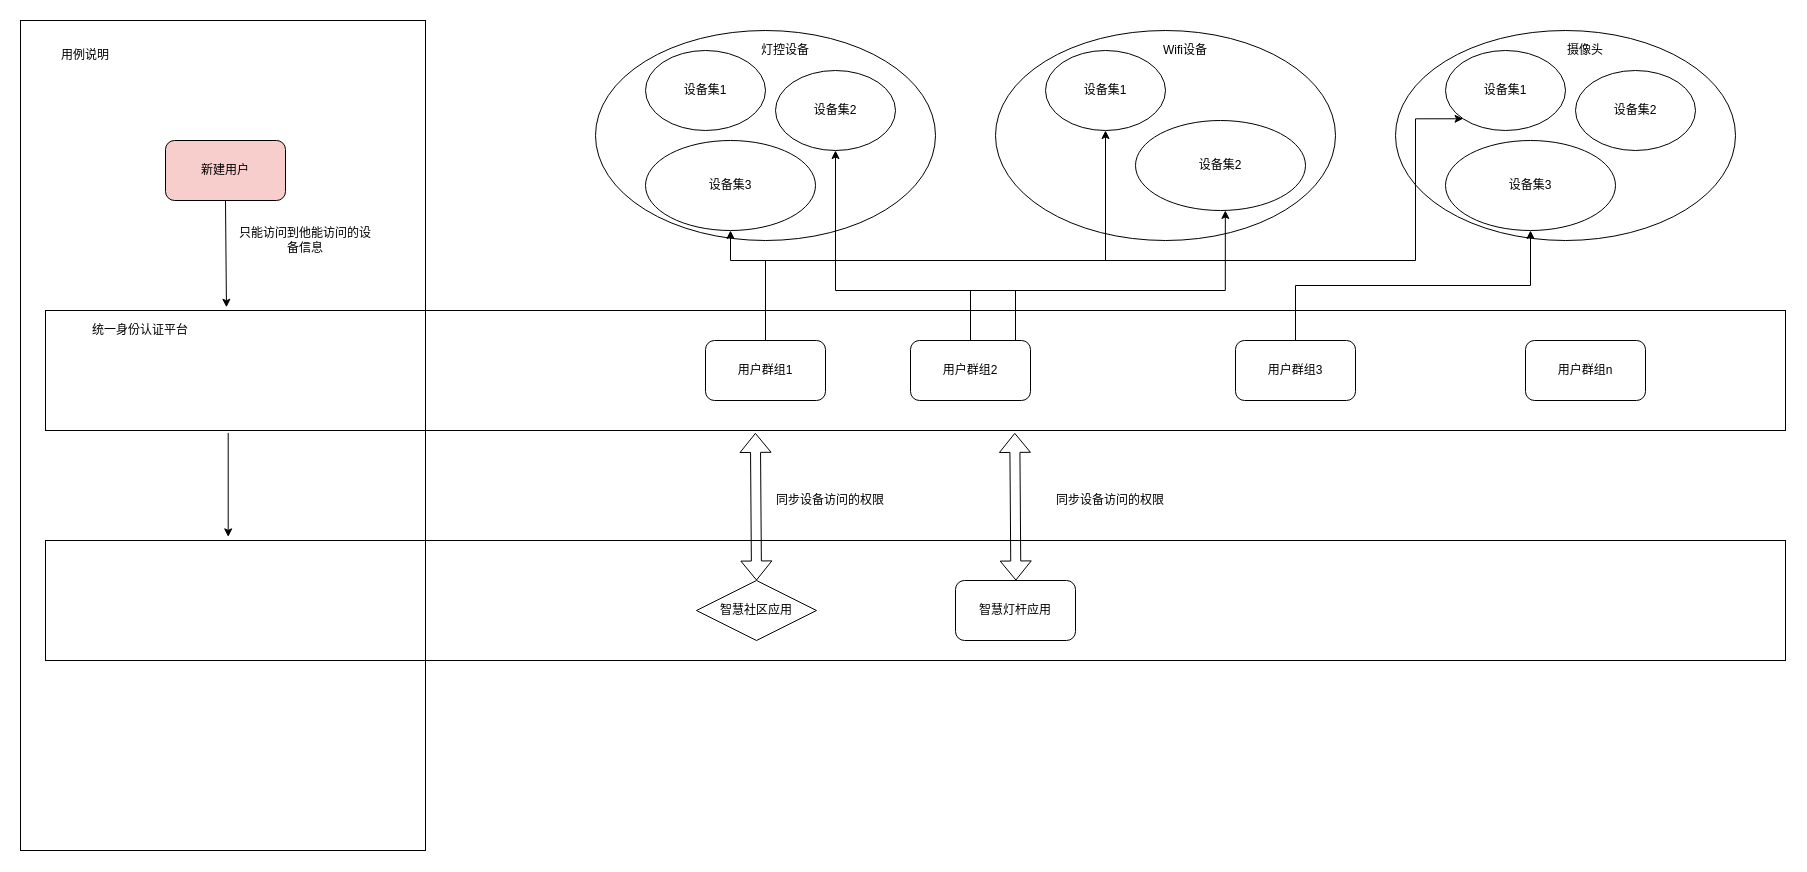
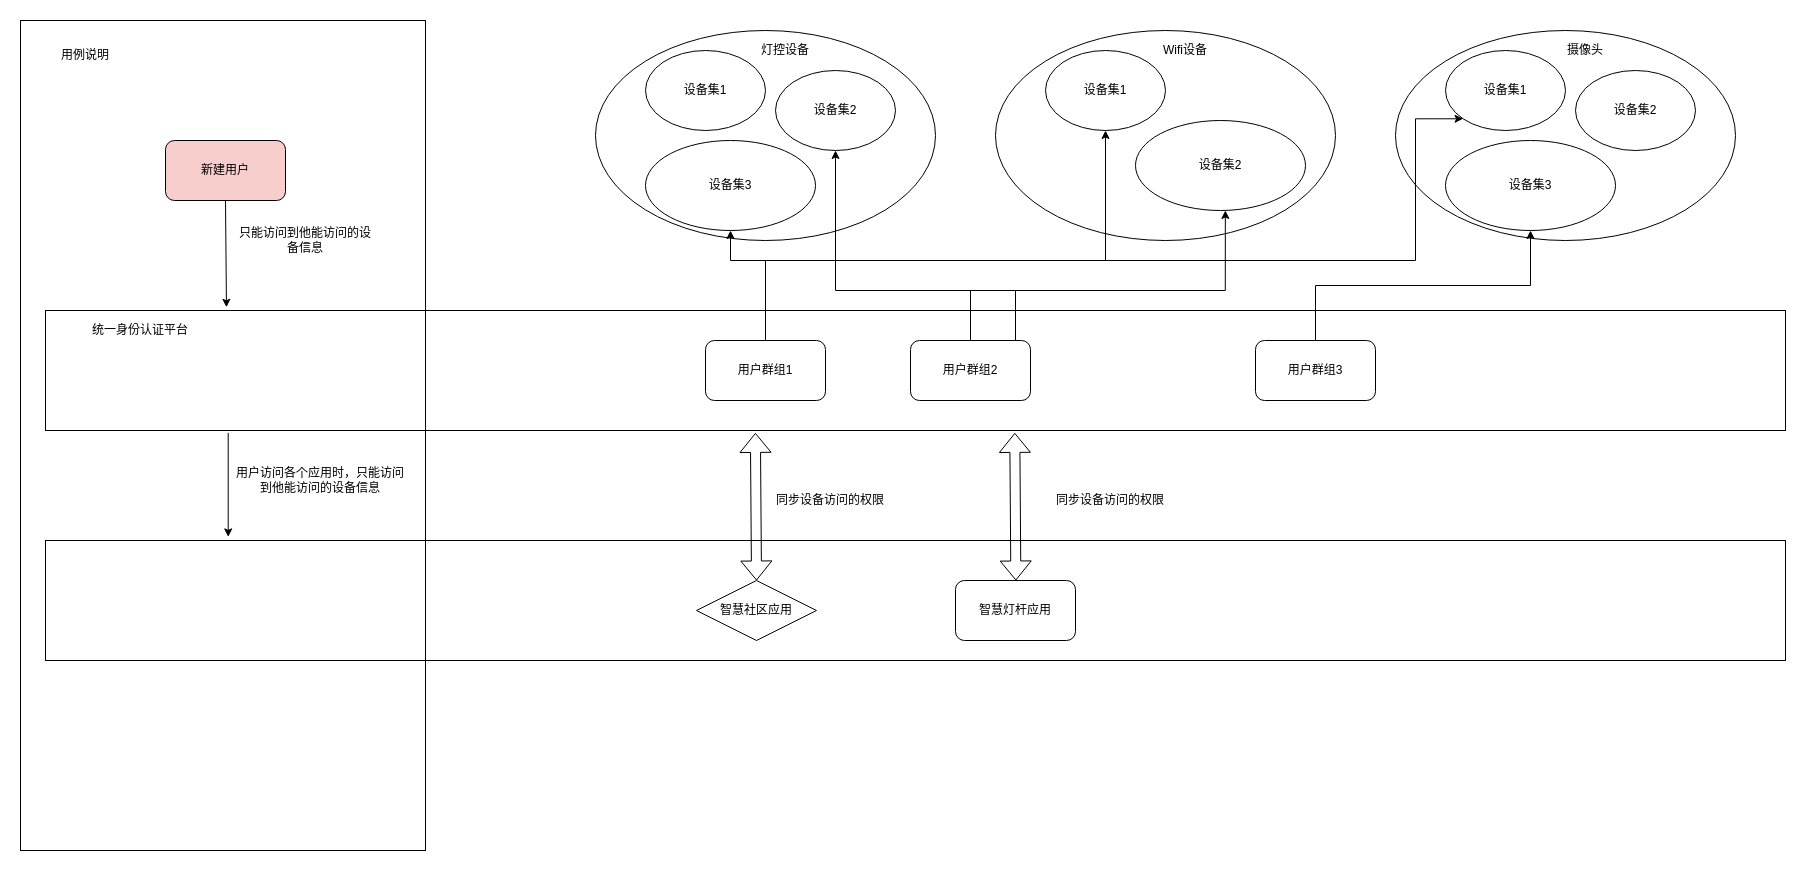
(1296, 371) -> (1316, 371)
(1586, 371) -> none
none -> (321, 481)
